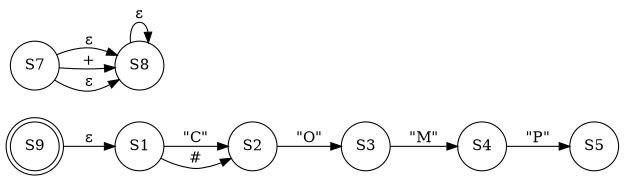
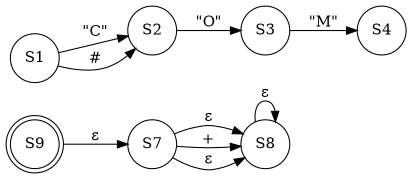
(84, 146) -> (90, 144)
(594, 146) -> none
